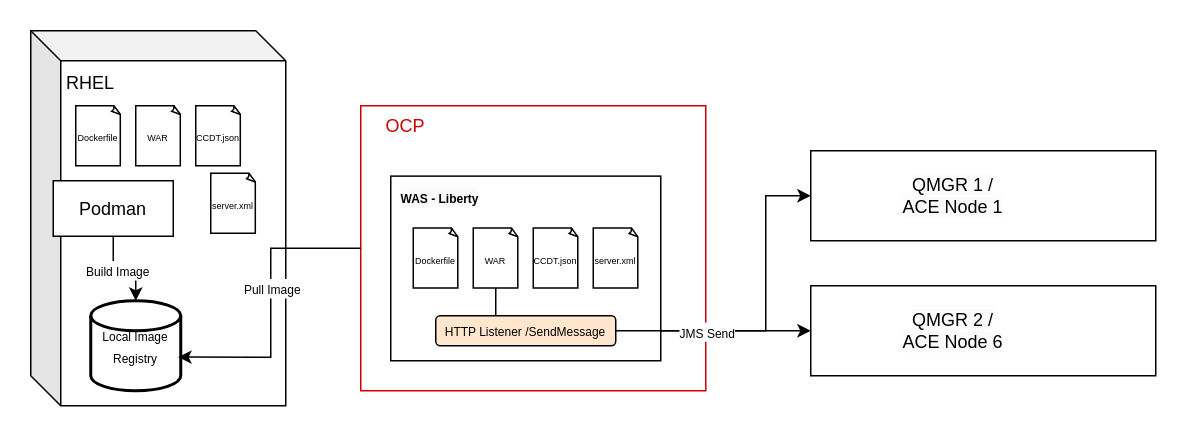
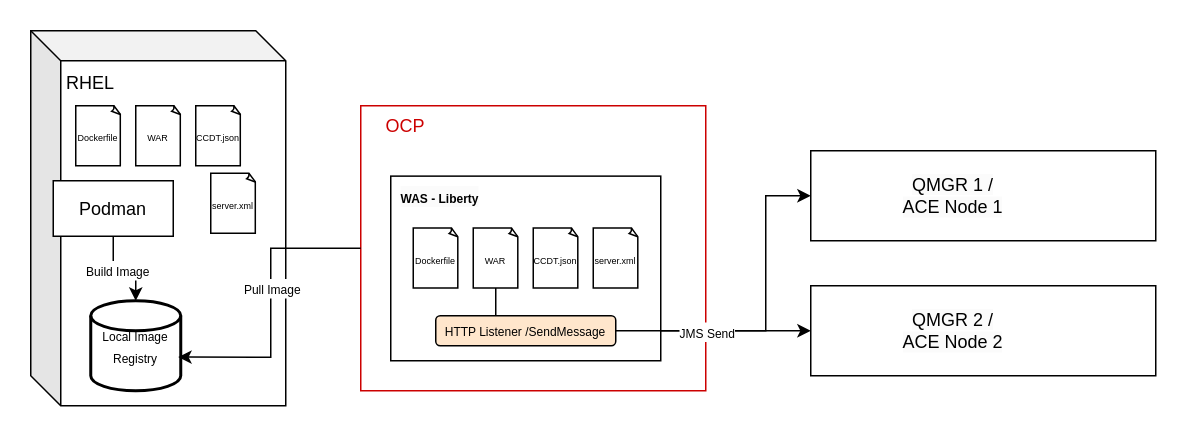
(953, 331) -> (953, 331)
